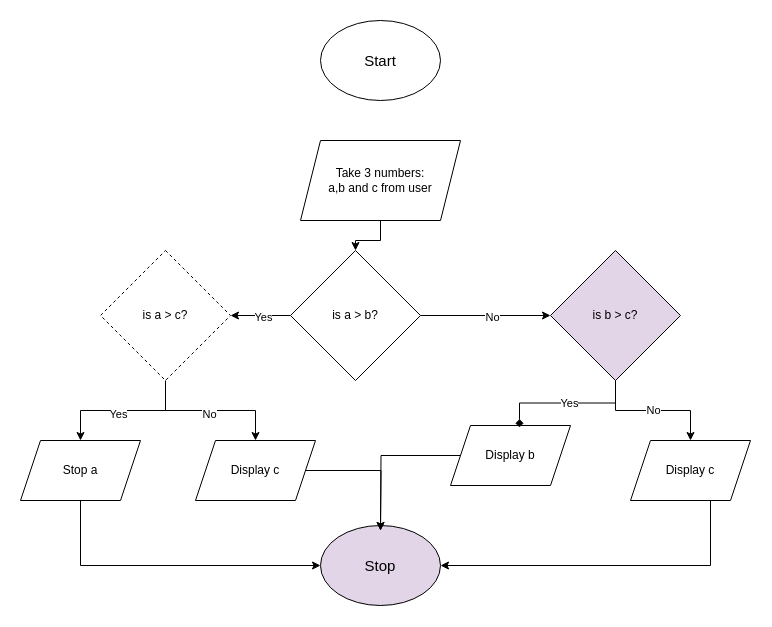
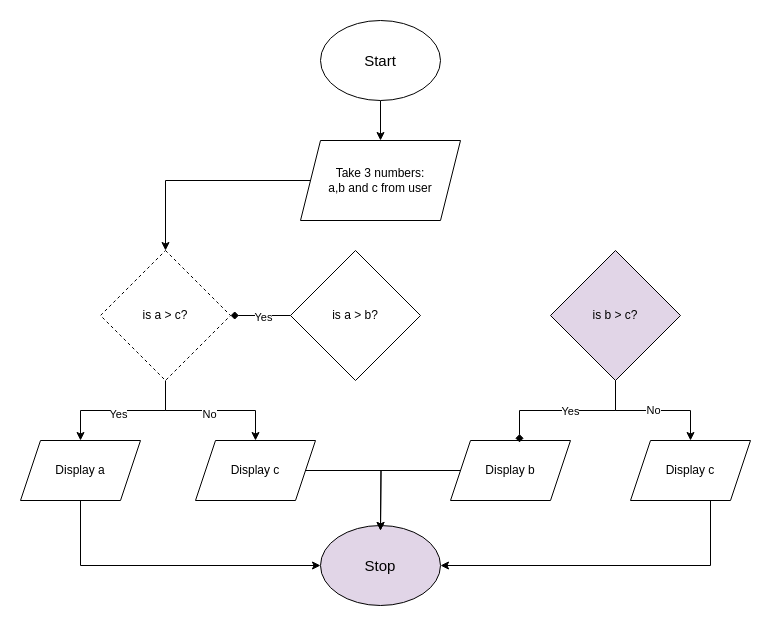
none -> (381, 117)
(377, 241) -> (207, 181)
(239, 316) -> (239, 316)
(482, 316) -> none
(511, 456) -> (511, 471)
(81, 471) -> (81, 471)
